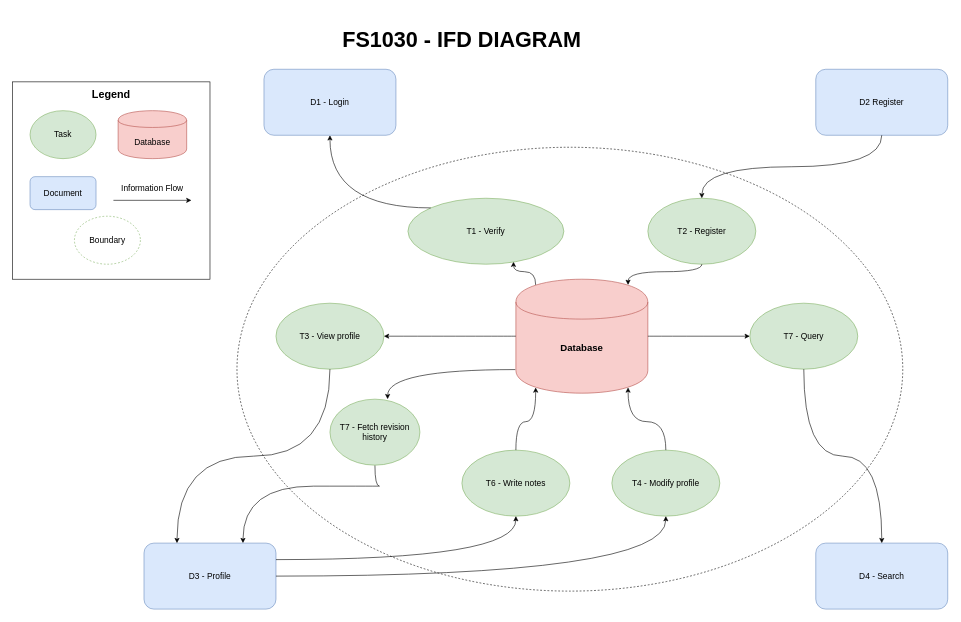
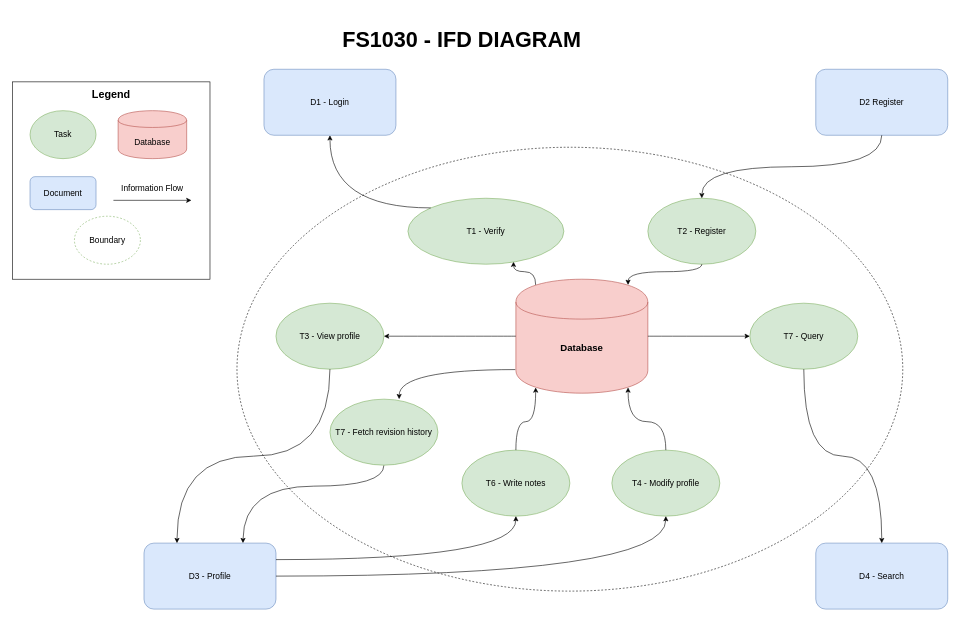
(375, 432) -> (384, 432)
